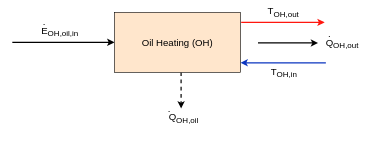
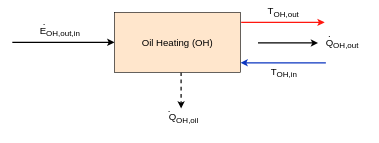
(60, 32) -> (60, 32)
